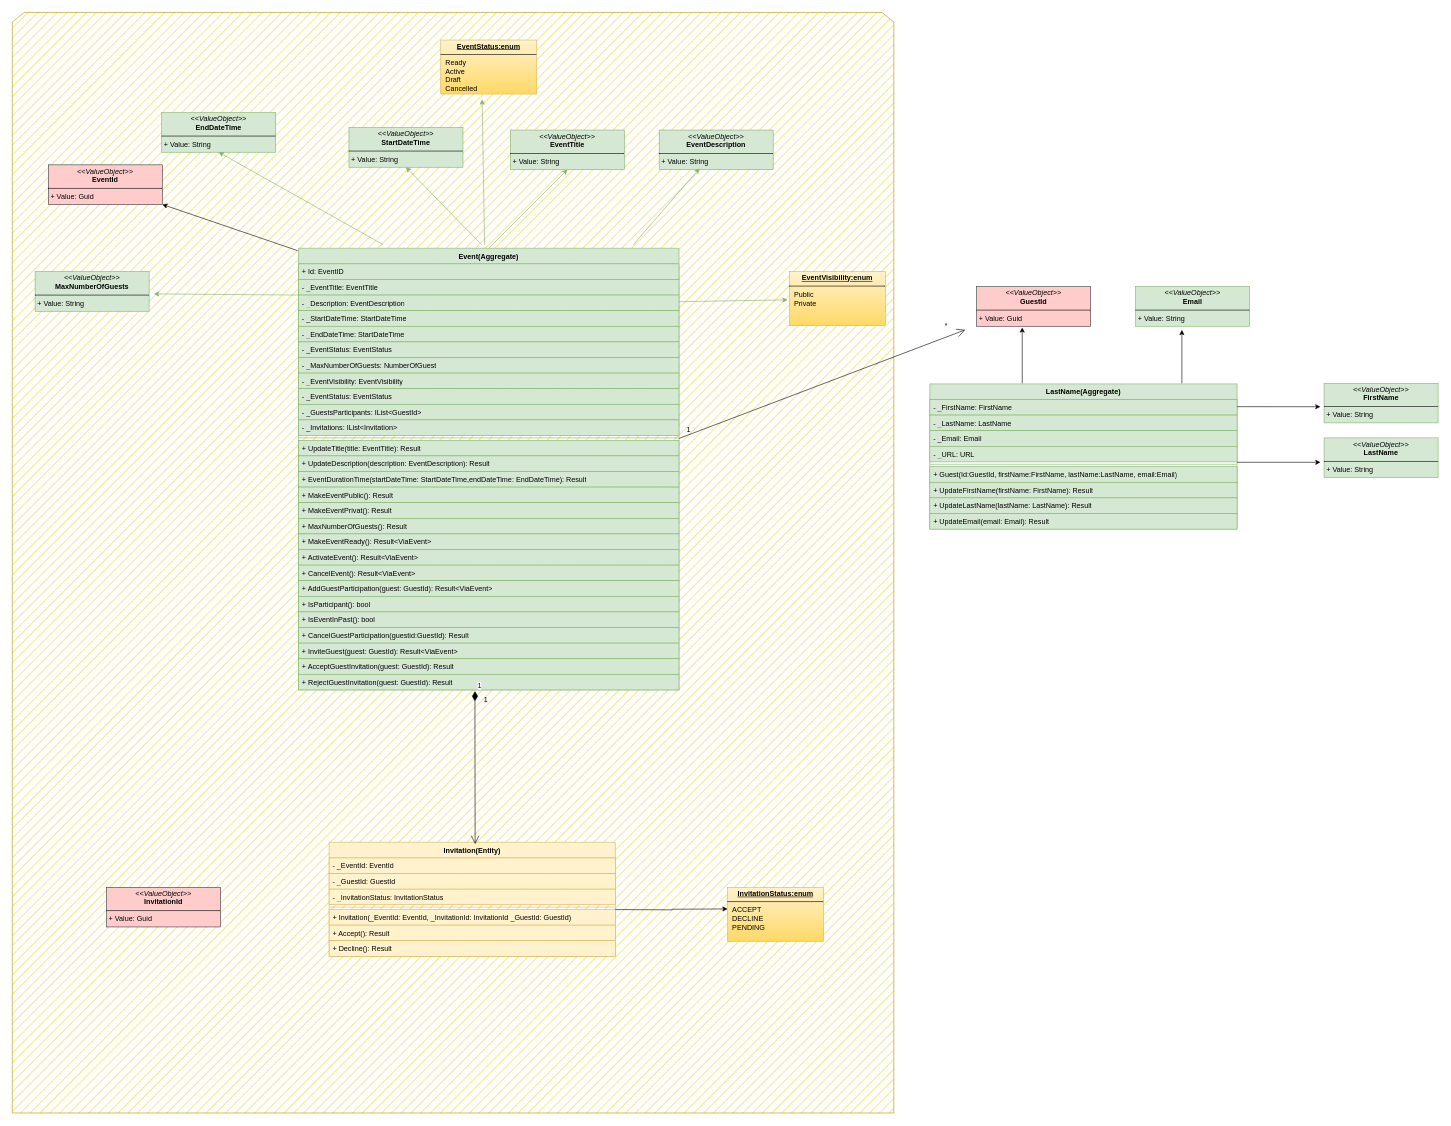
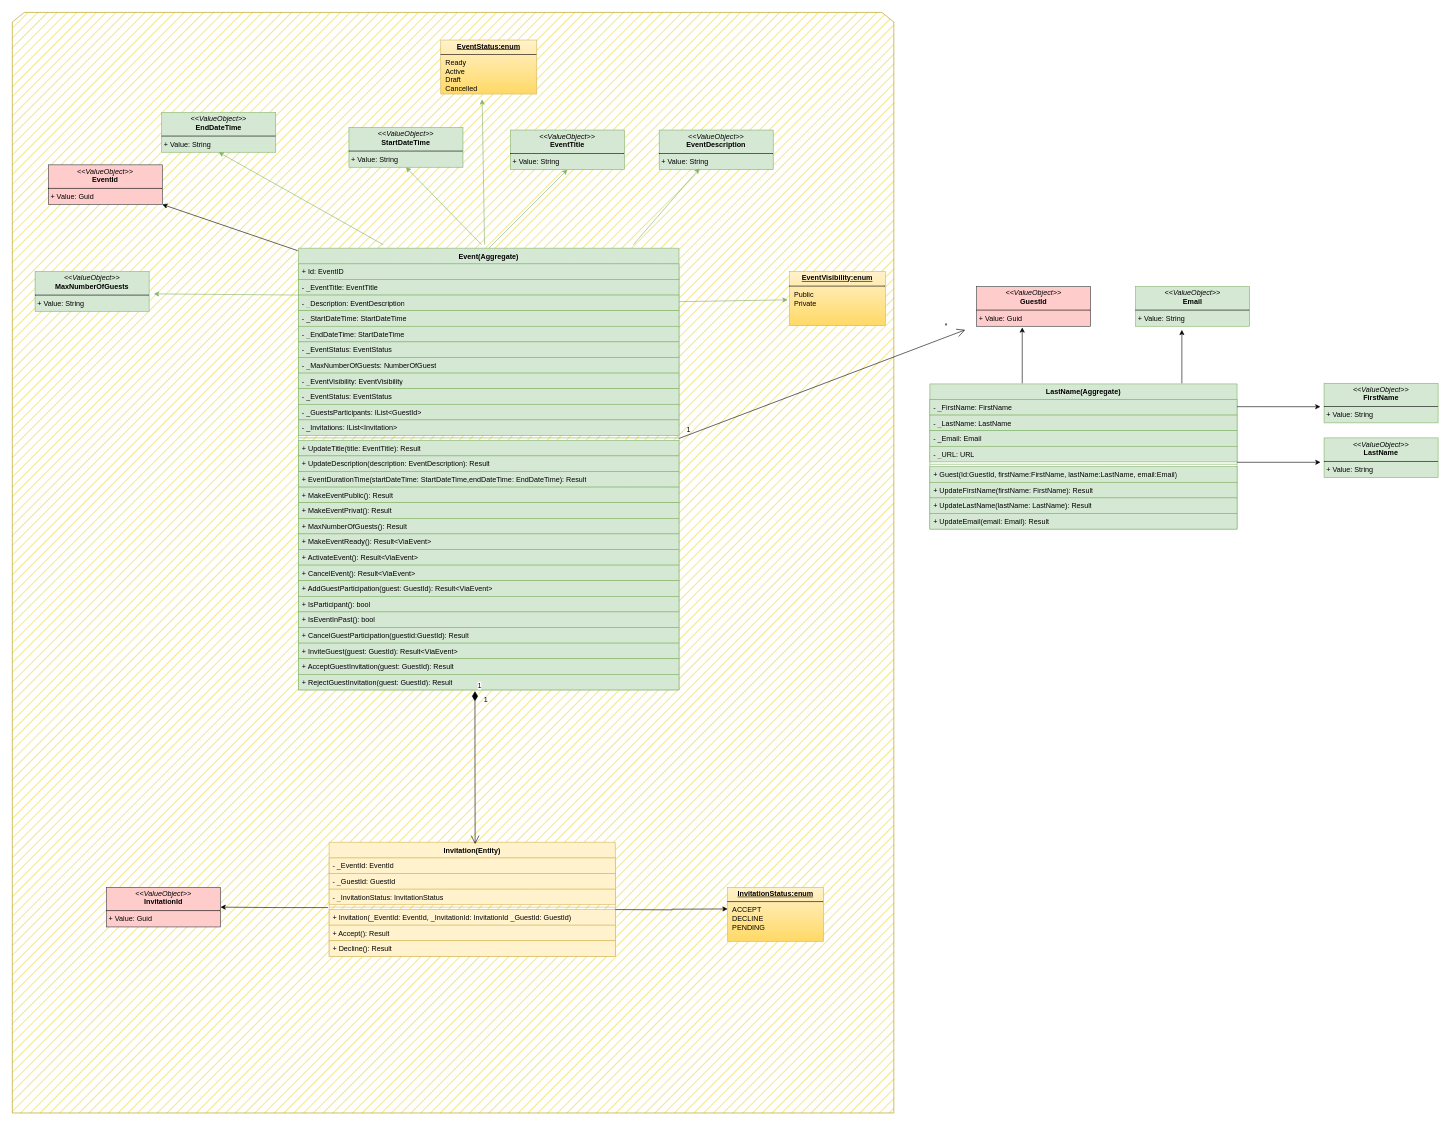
none -> (286, 907)
